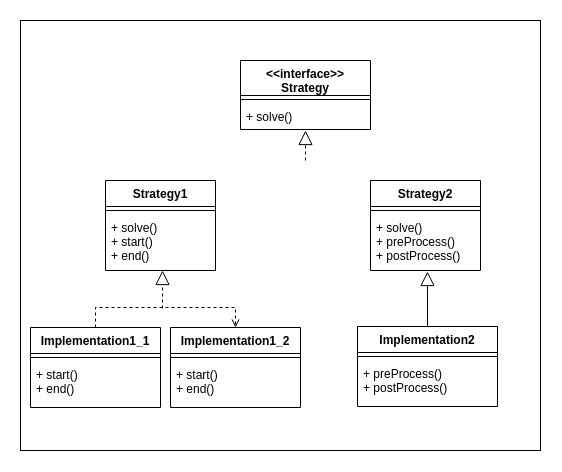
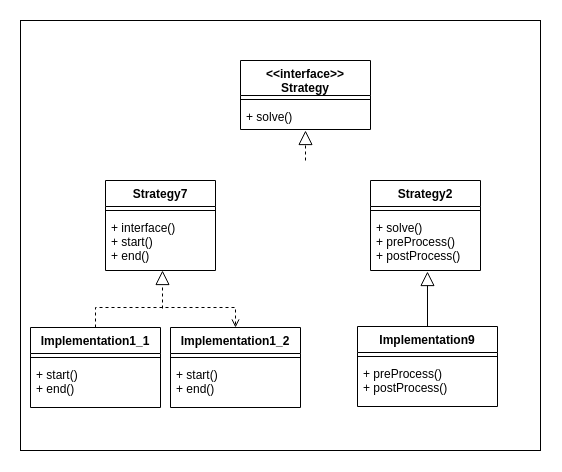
(160, 194) -> (160, 194)
(138, 228) -> (152, 228)
(427, 340) -> (427, 340)
